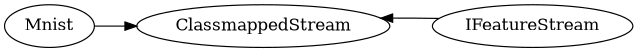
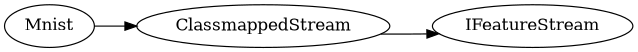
(416, 18) -> (404, 34)
